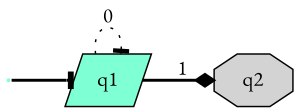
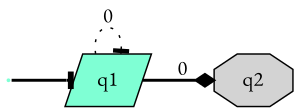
(183, 69) -> (183, 69)
